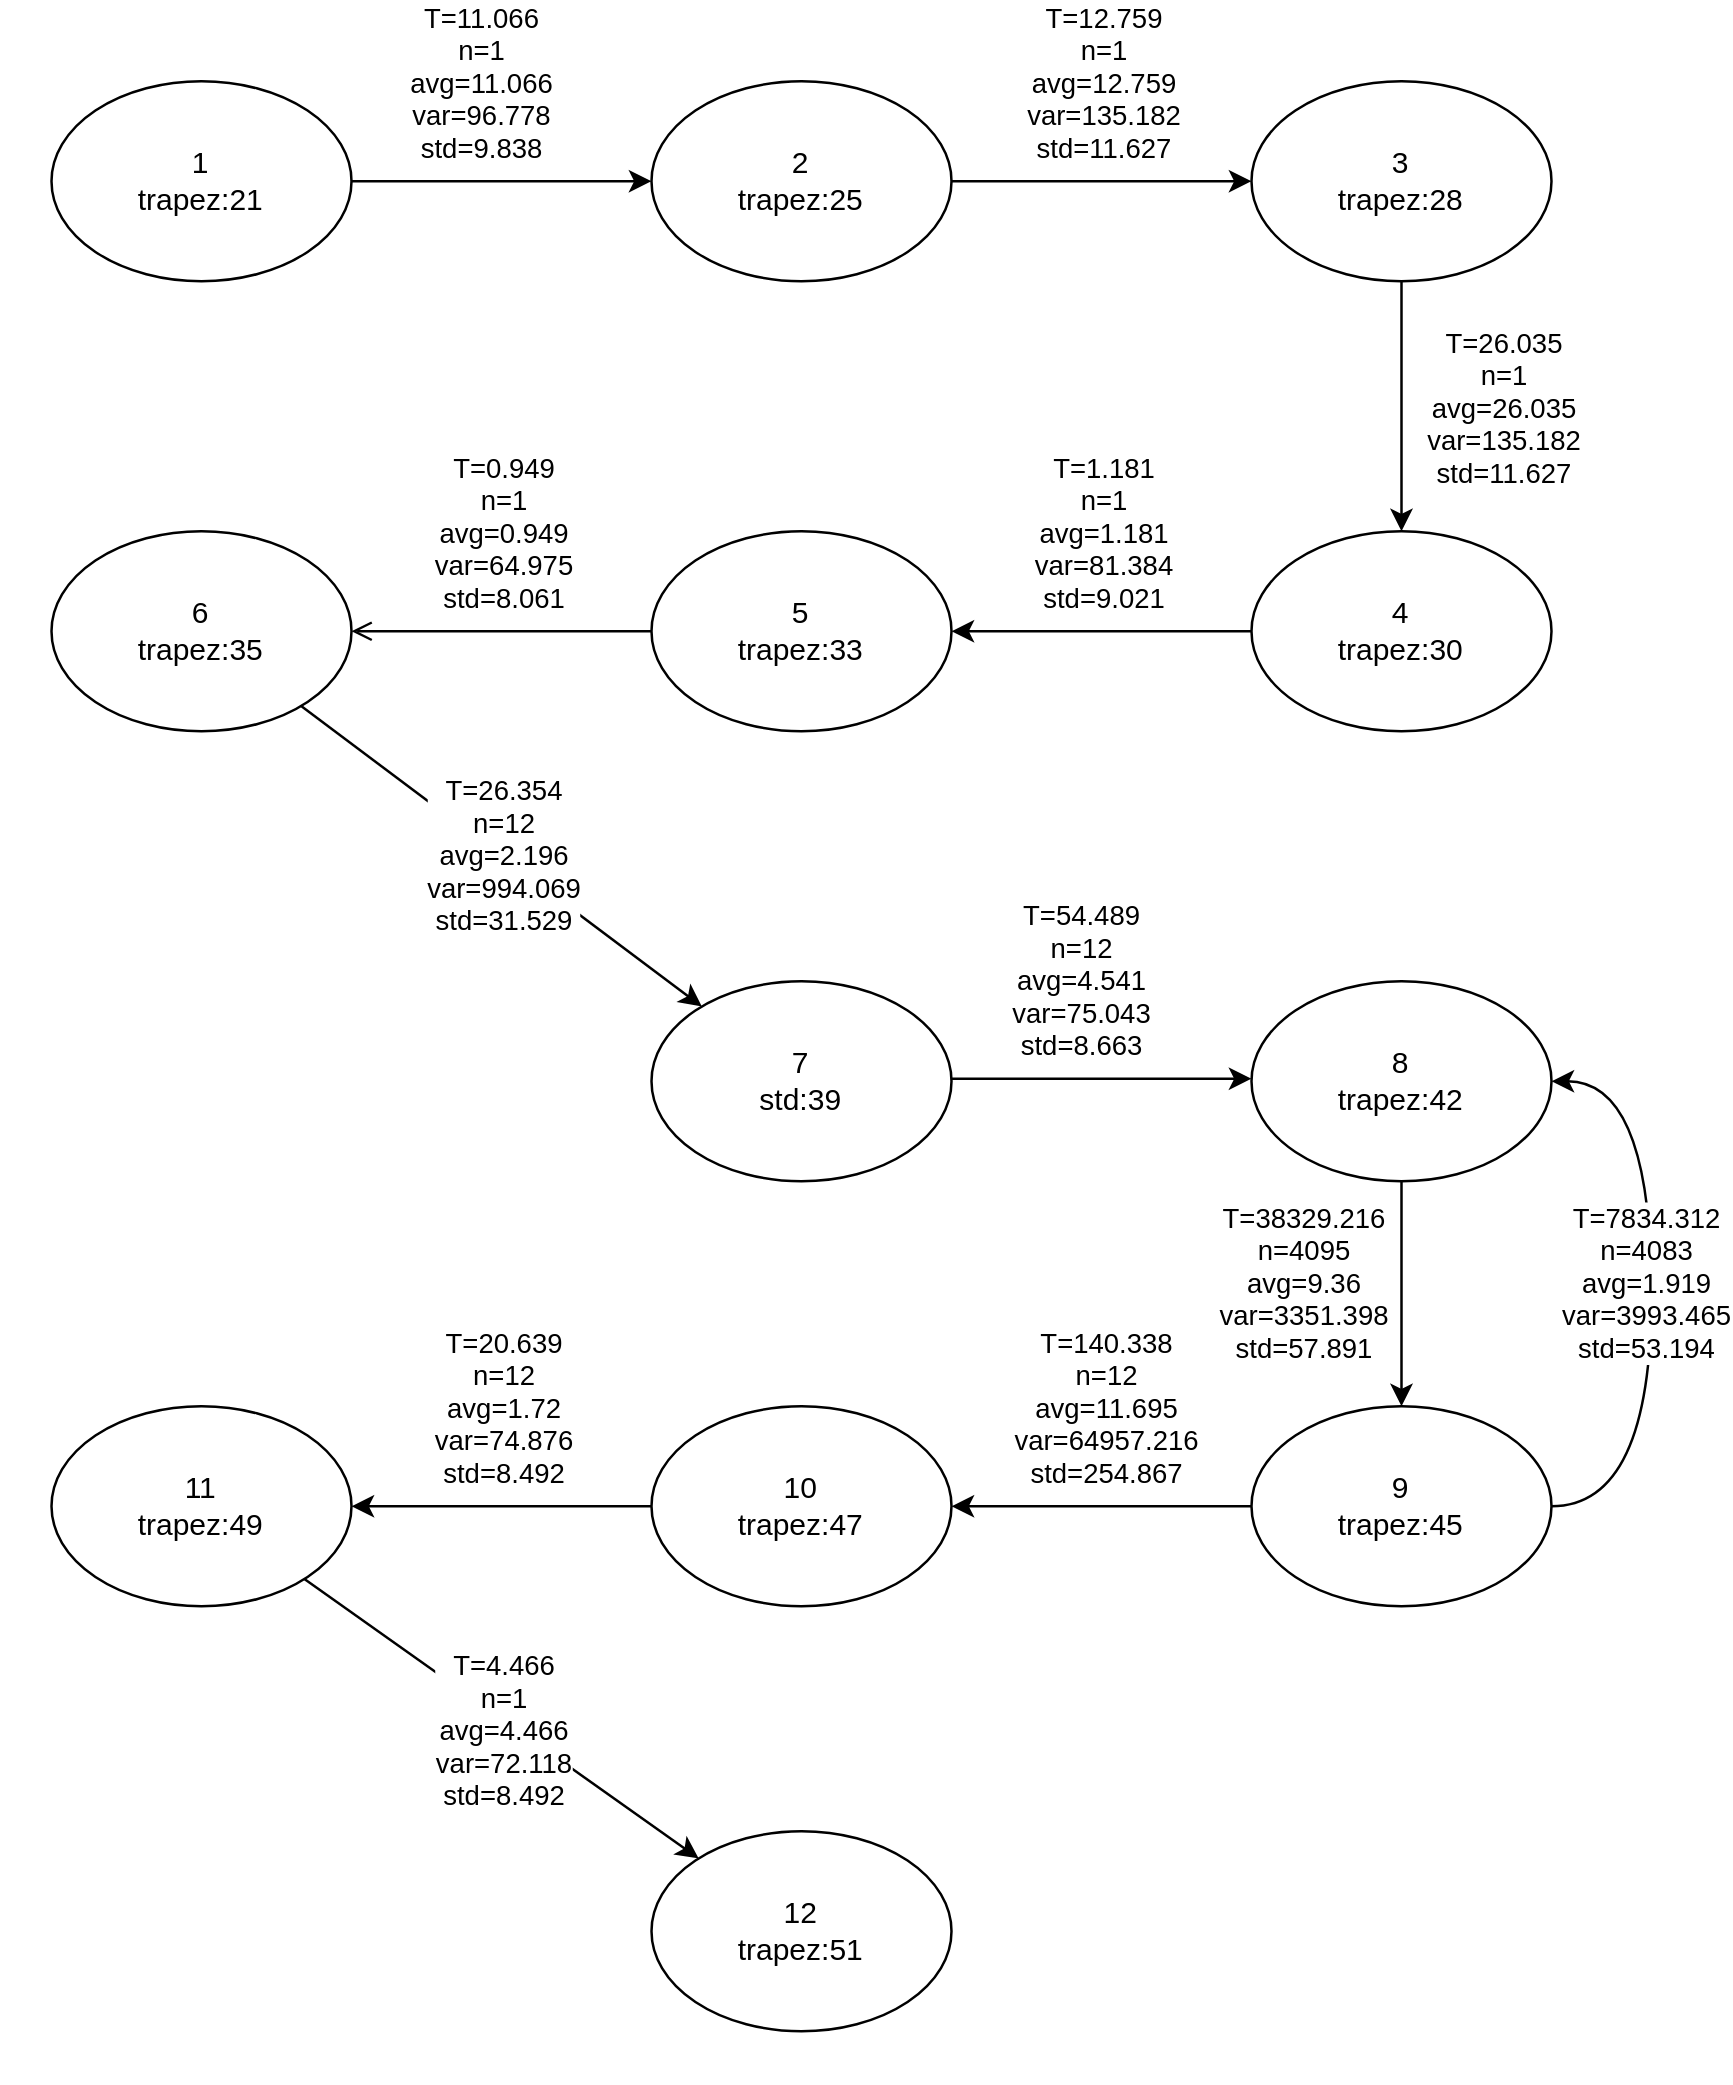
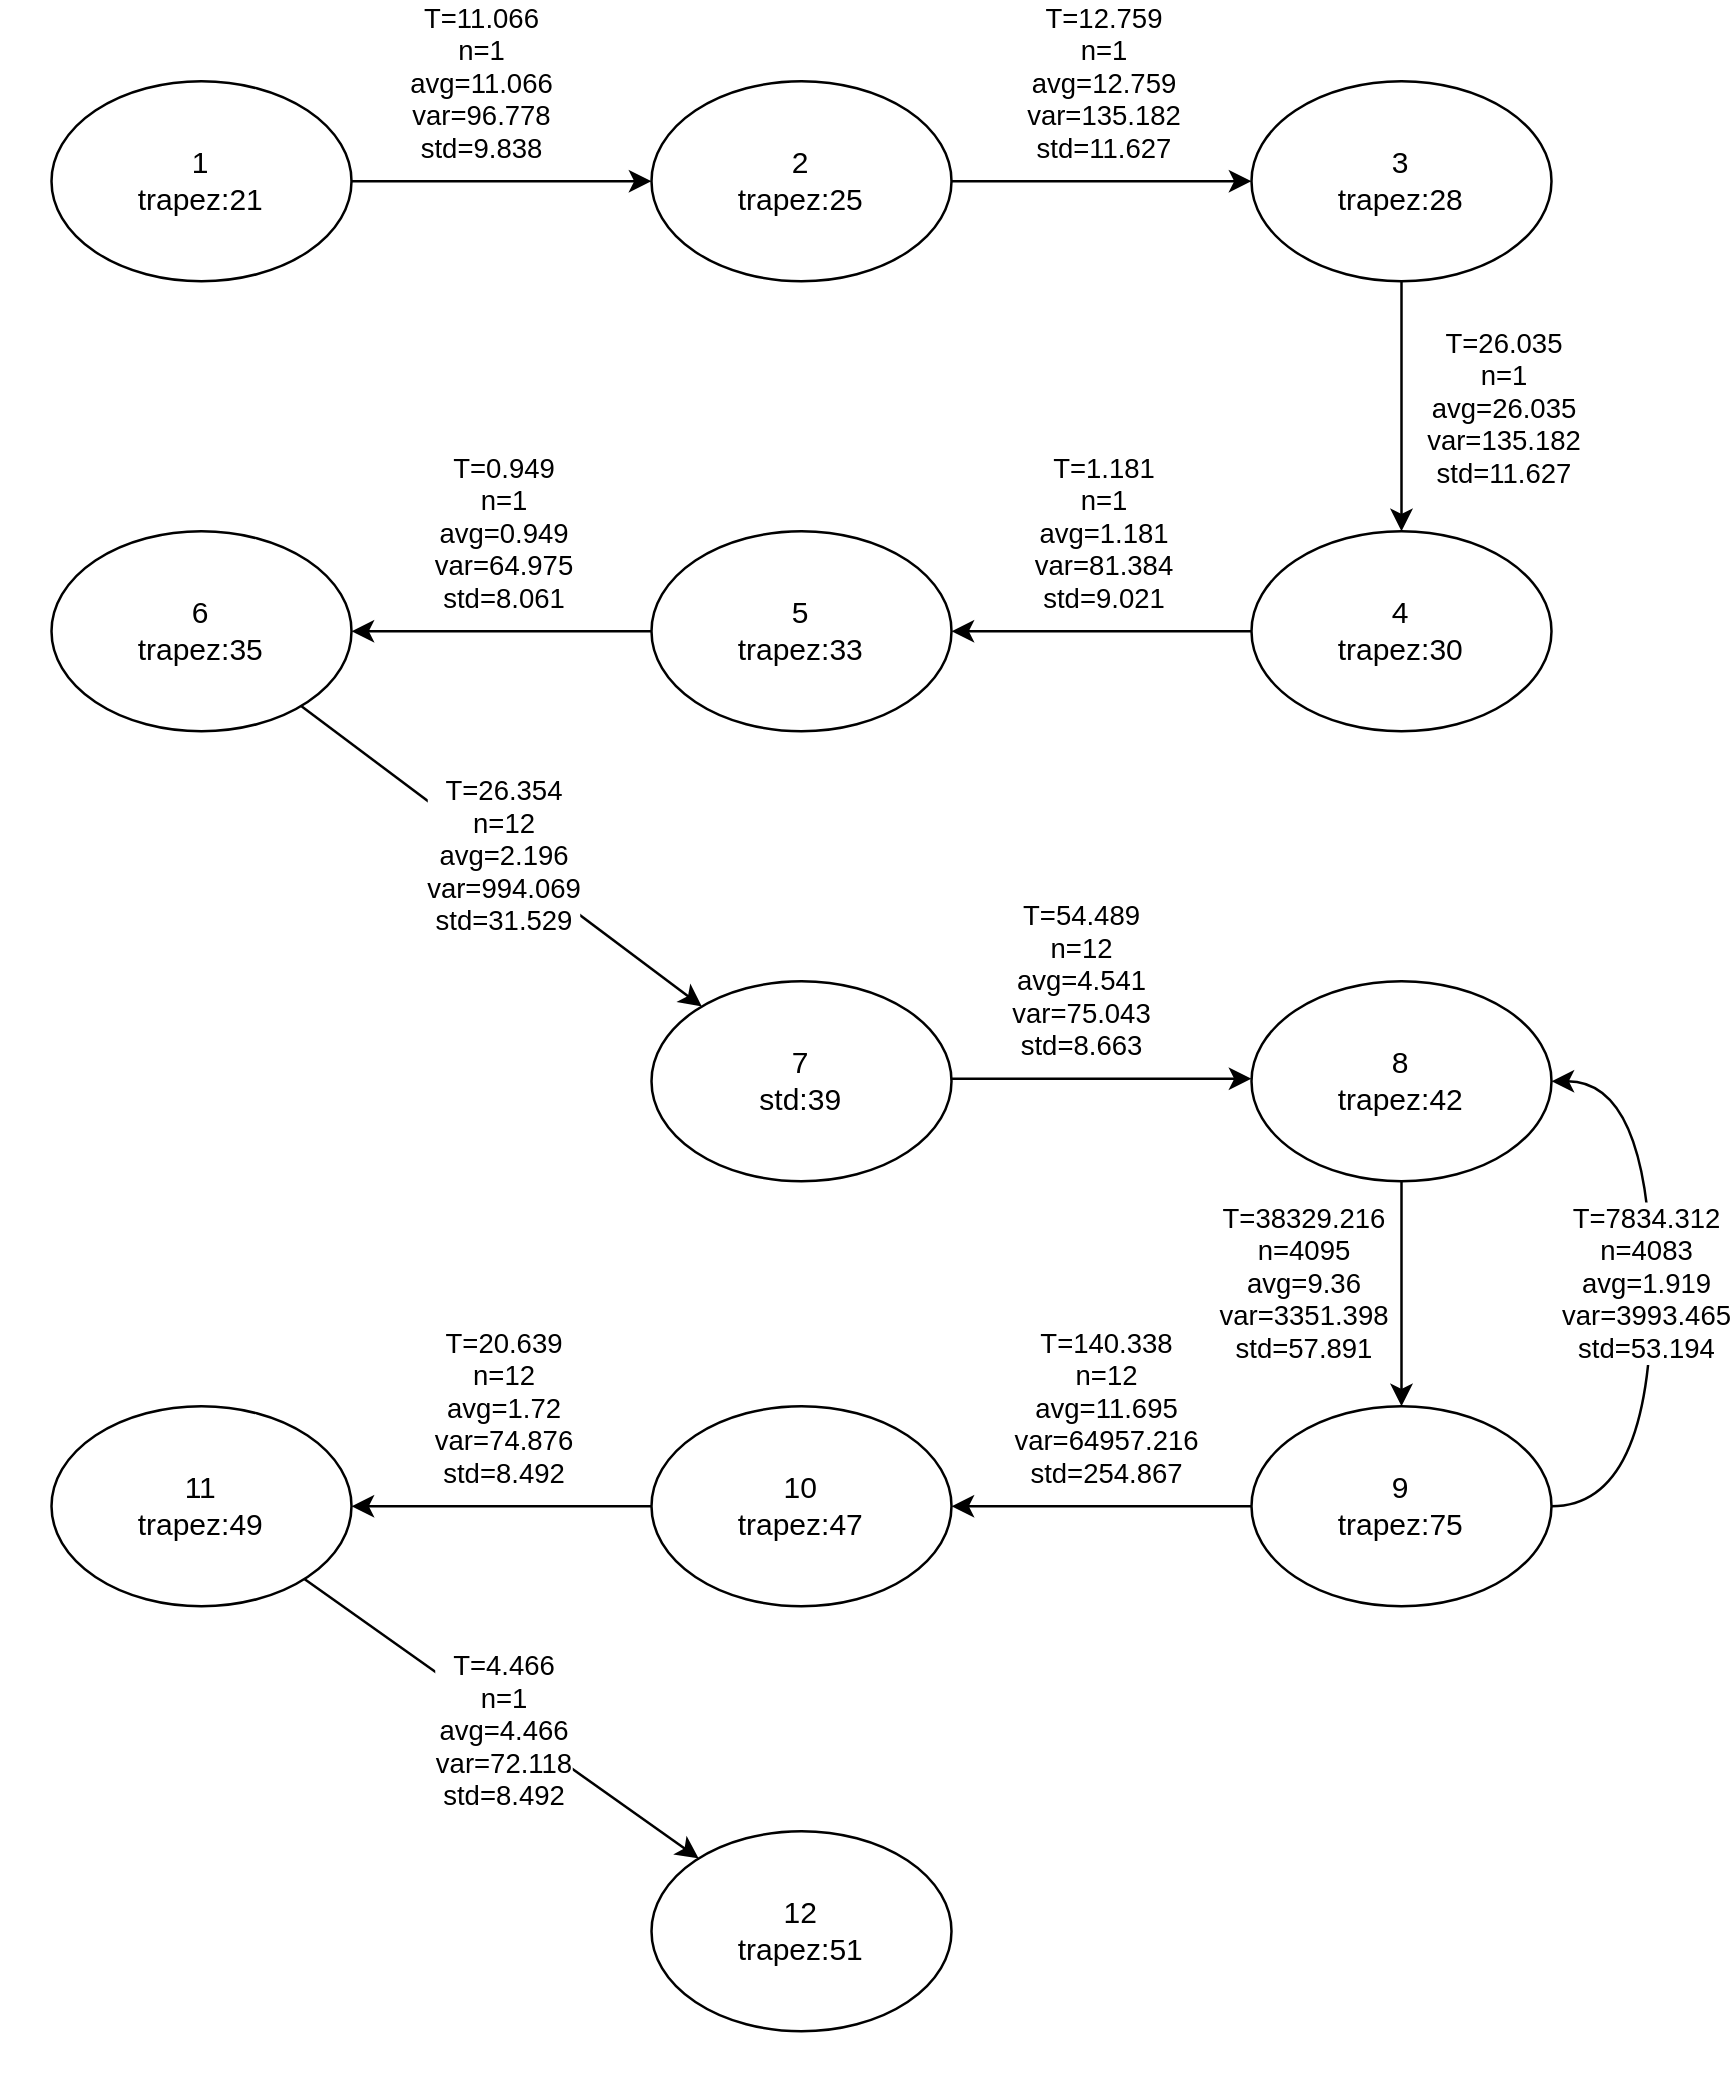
(365, 631) -> (369, 631)
(1401, 1506) -> (1401, 1506)
